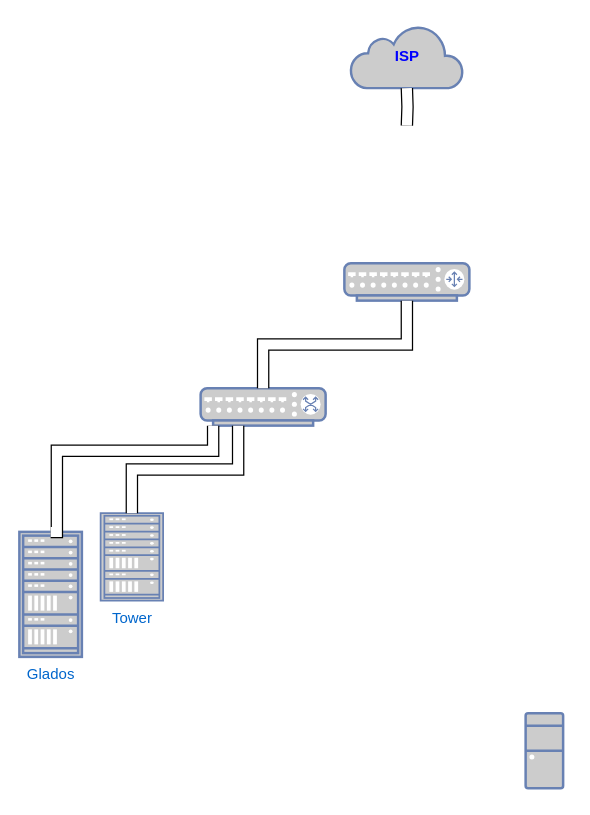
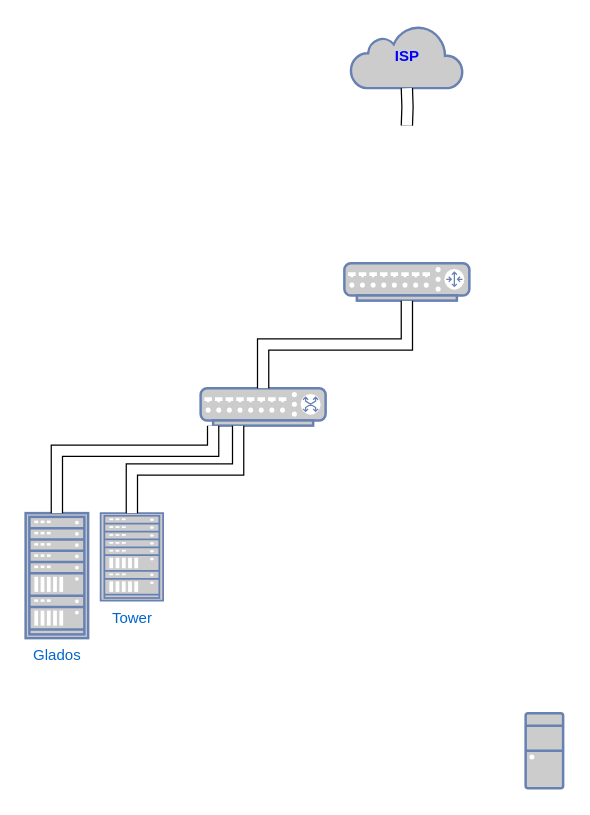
(51, 594) -> (57, 576)
